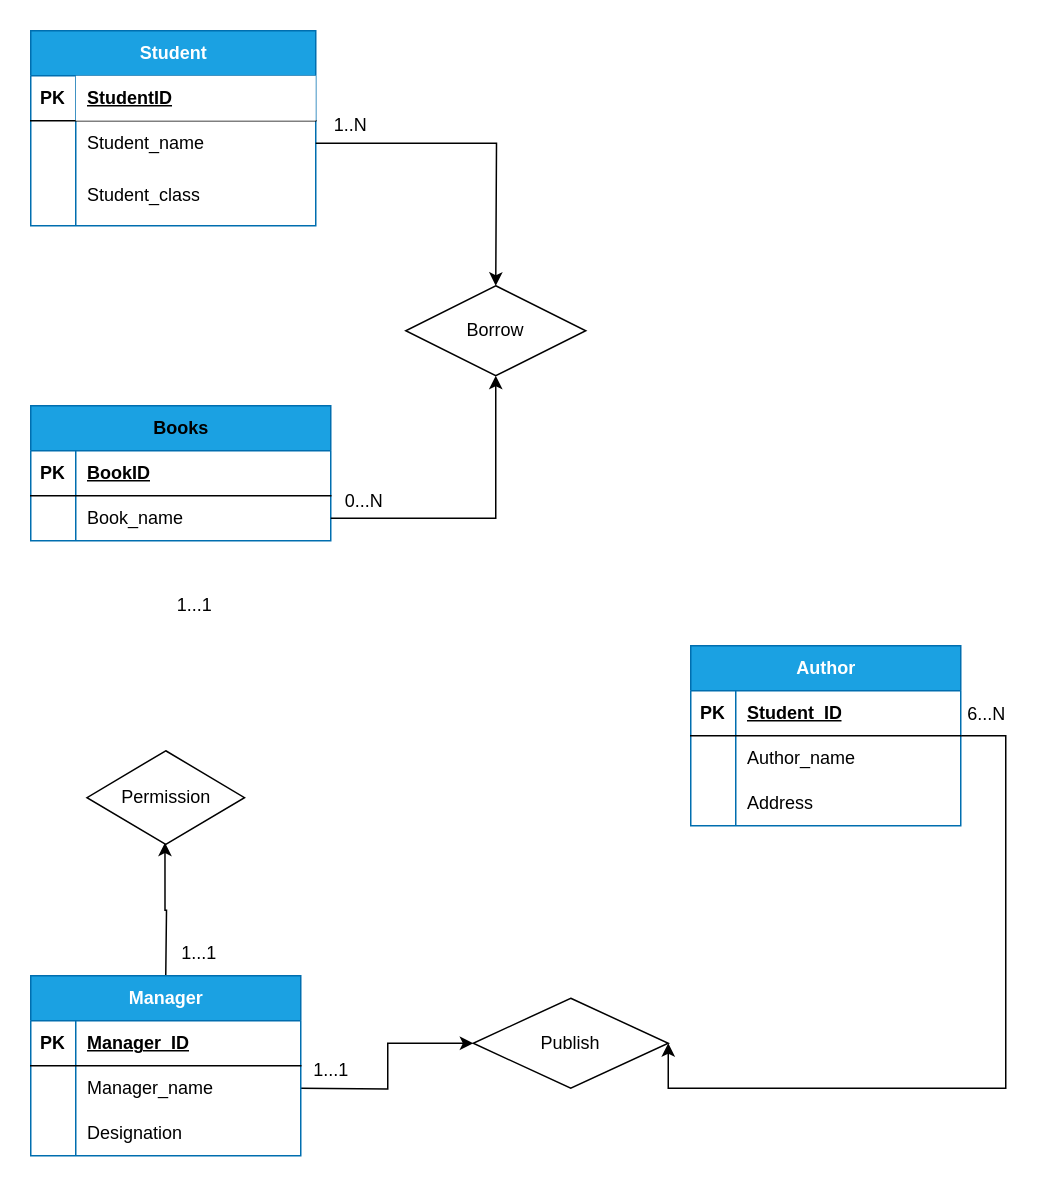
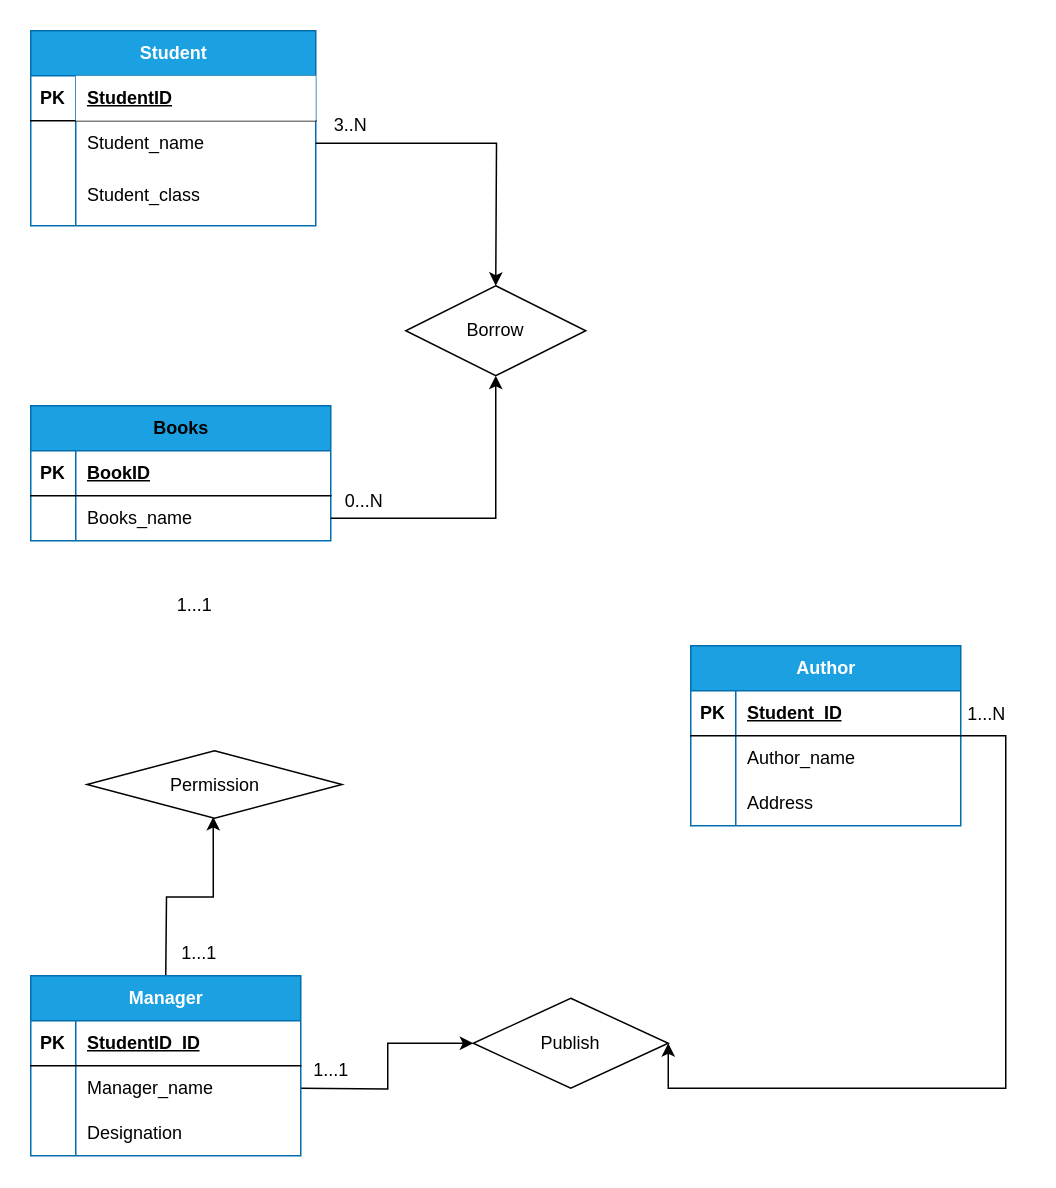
(351, 125) -> (351, 125)
(133, 518) -> (138, 518)
(987, 715) -> (987, 715)
(166, 798) -> (215, 785)
(138, 1043) -> (148, 1043)
